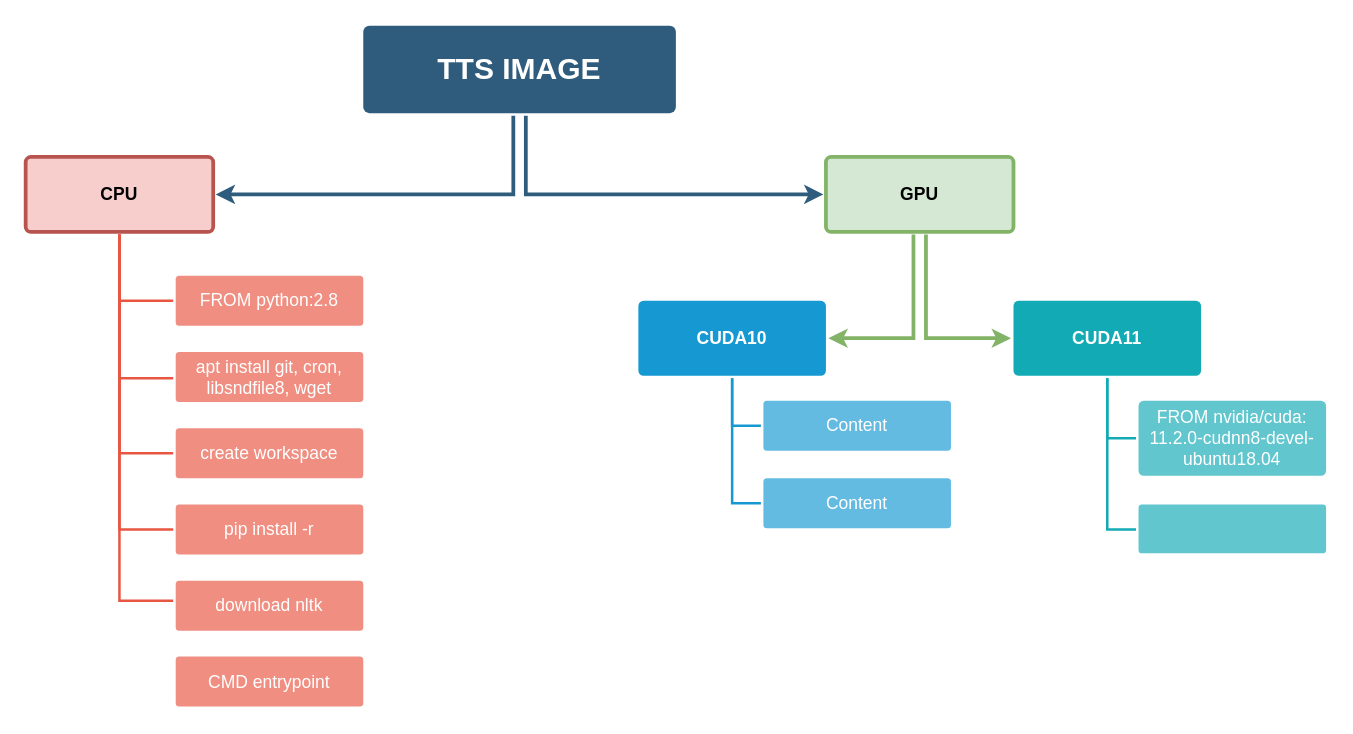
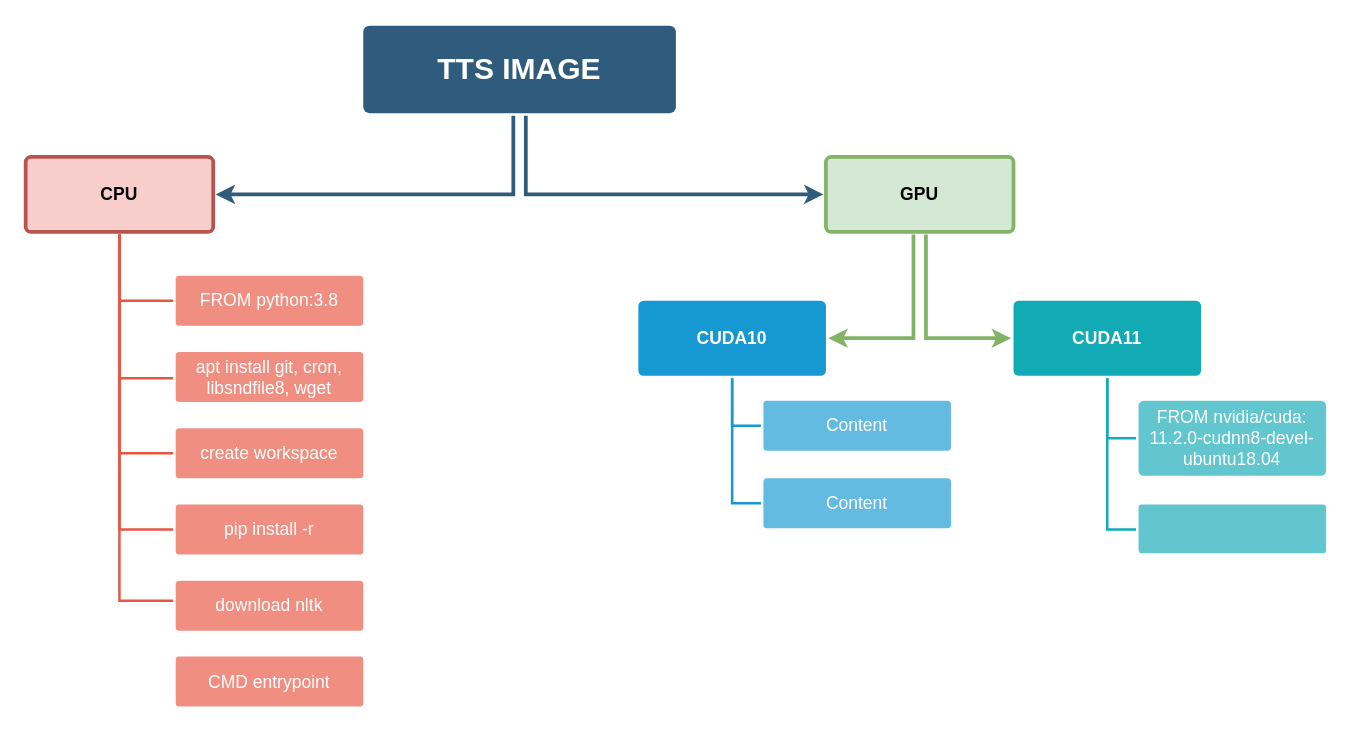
(269, 301) -> (269, 301)
